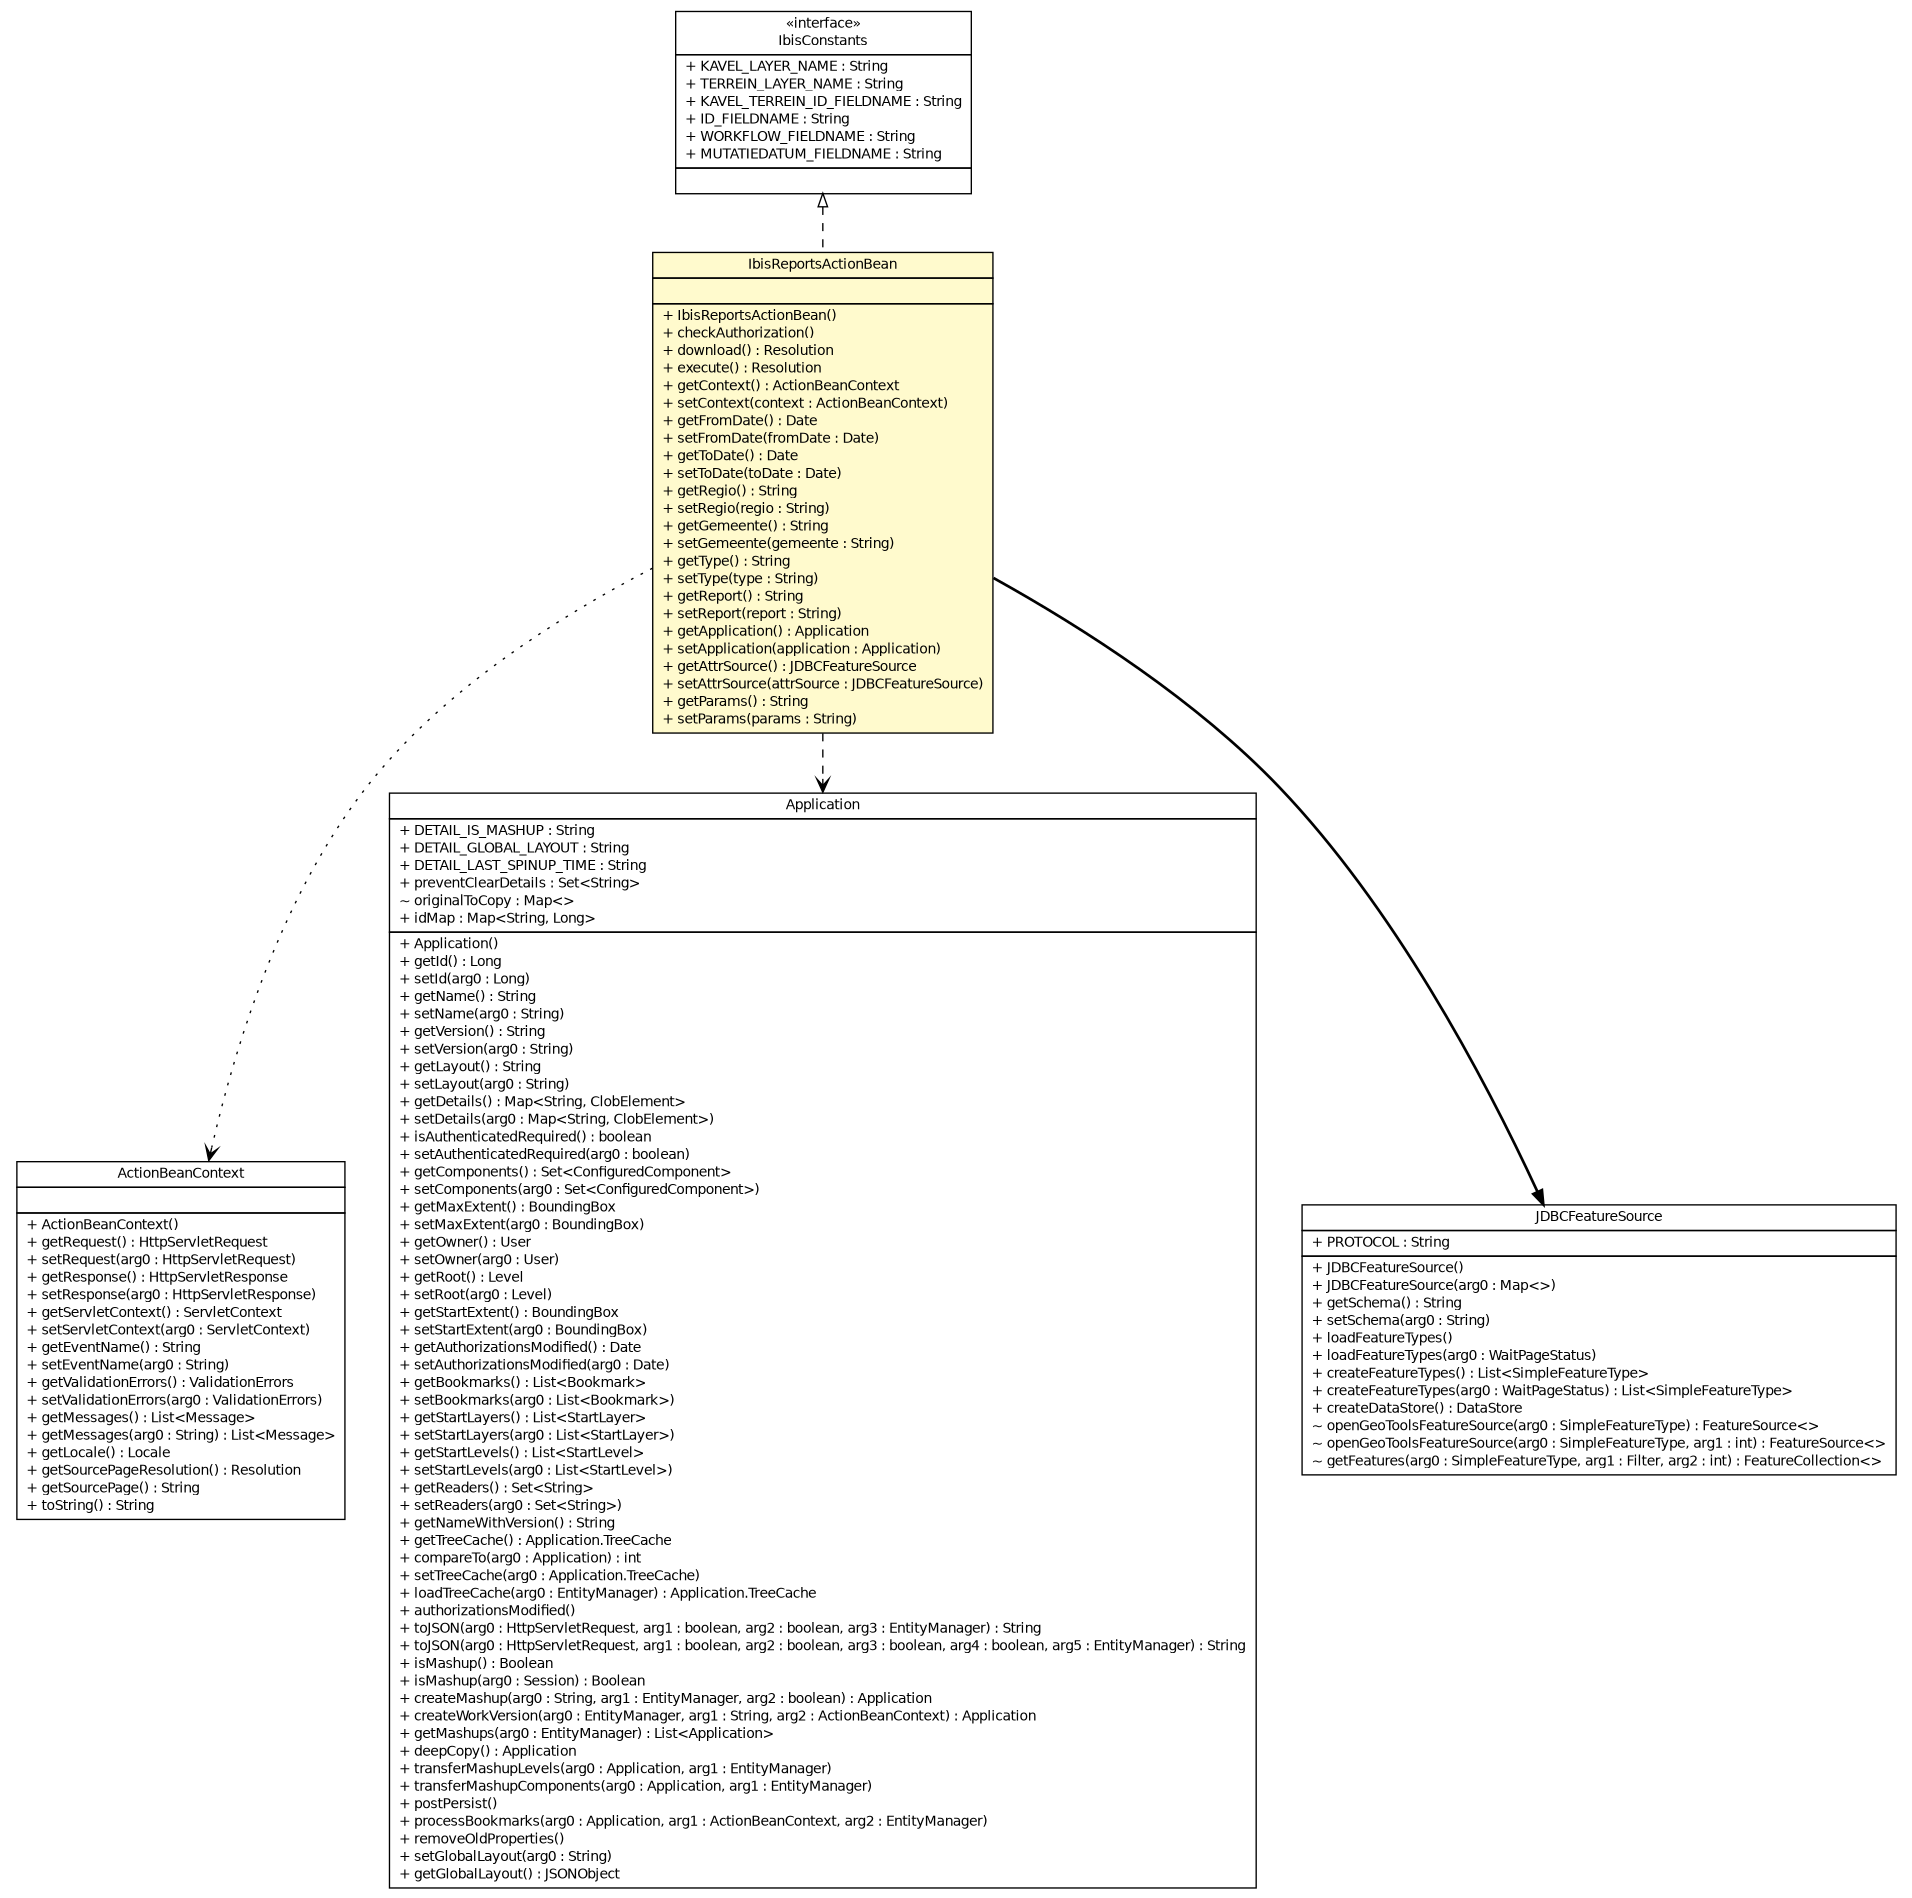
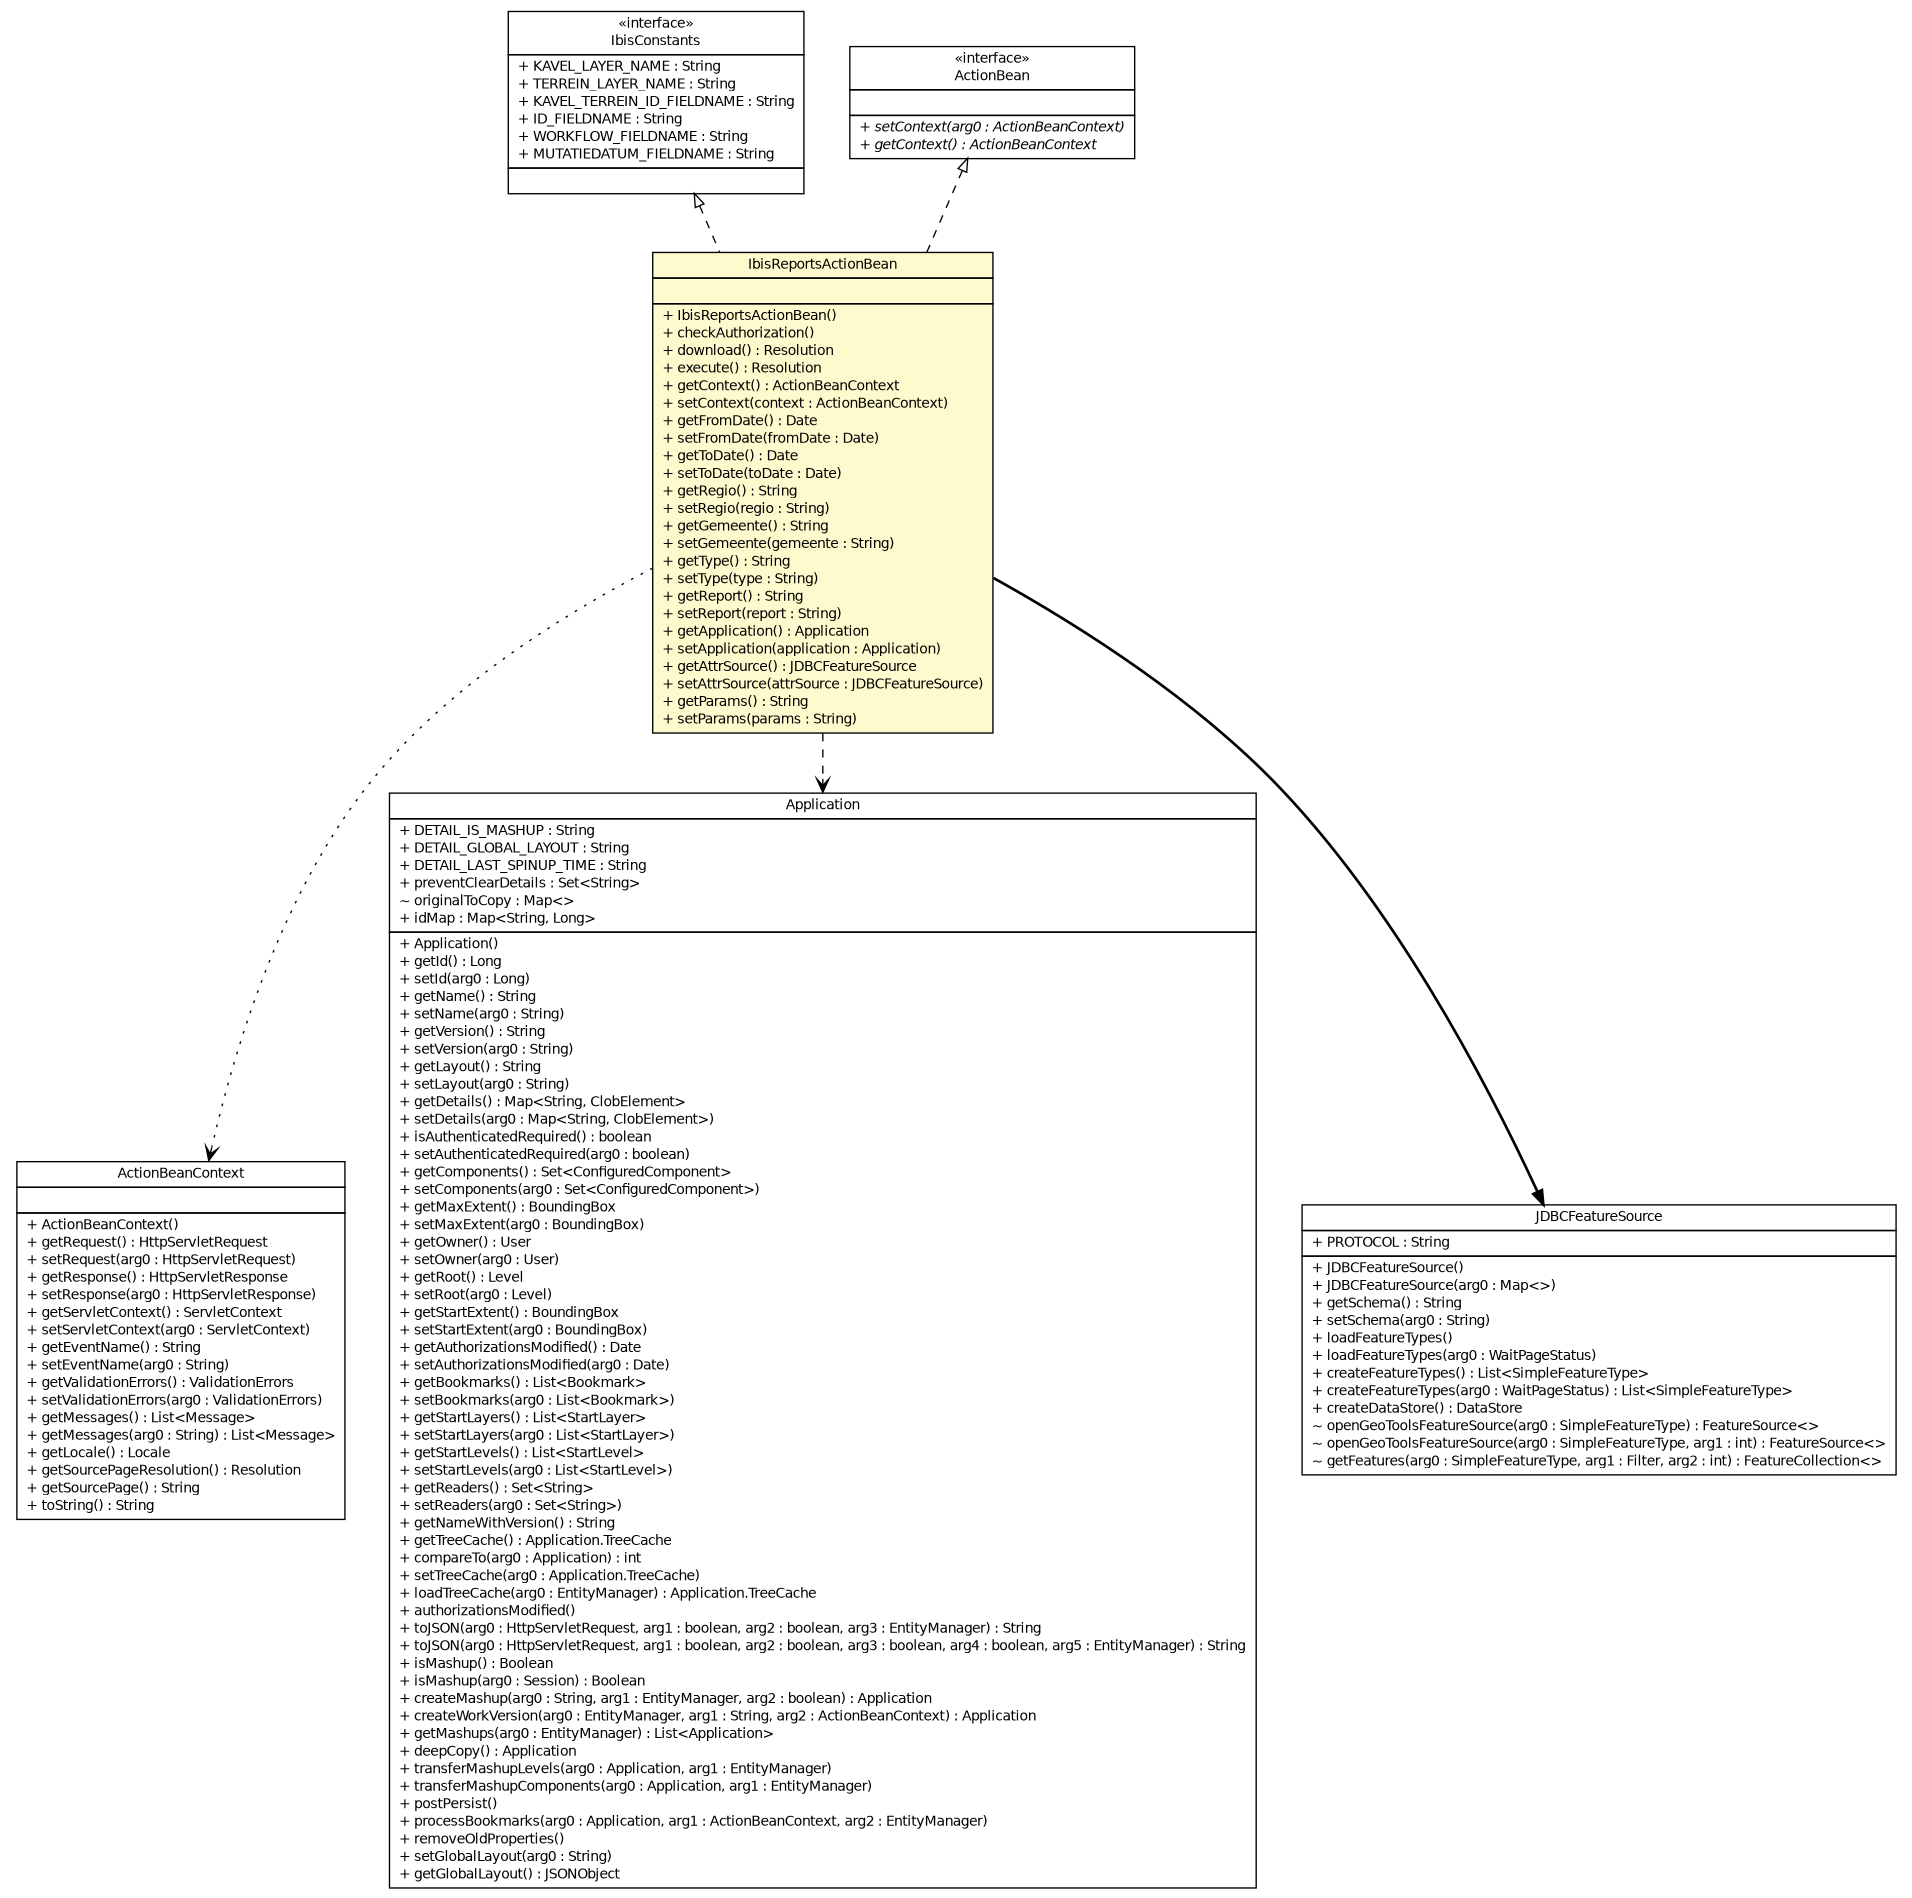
none -> (992, 102)
